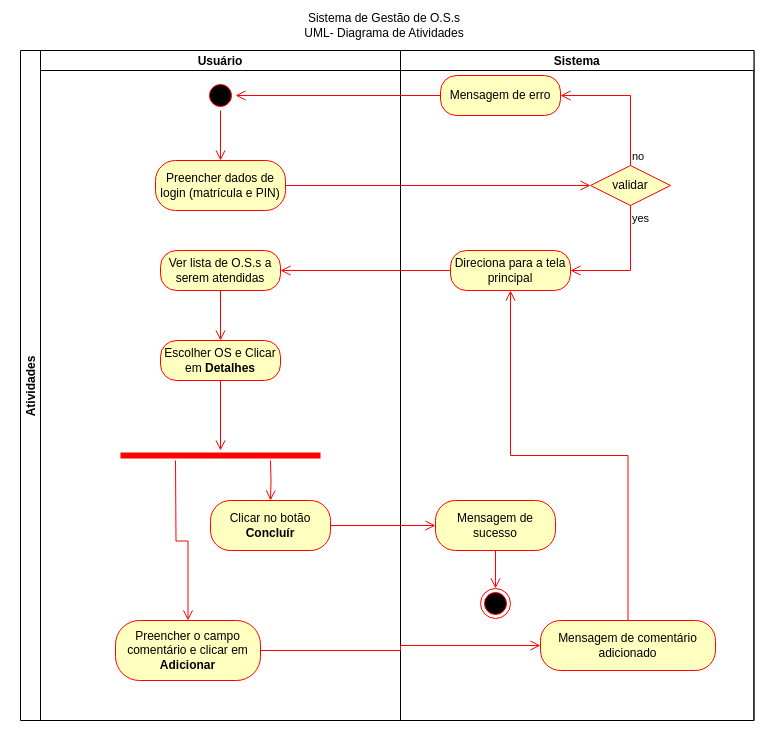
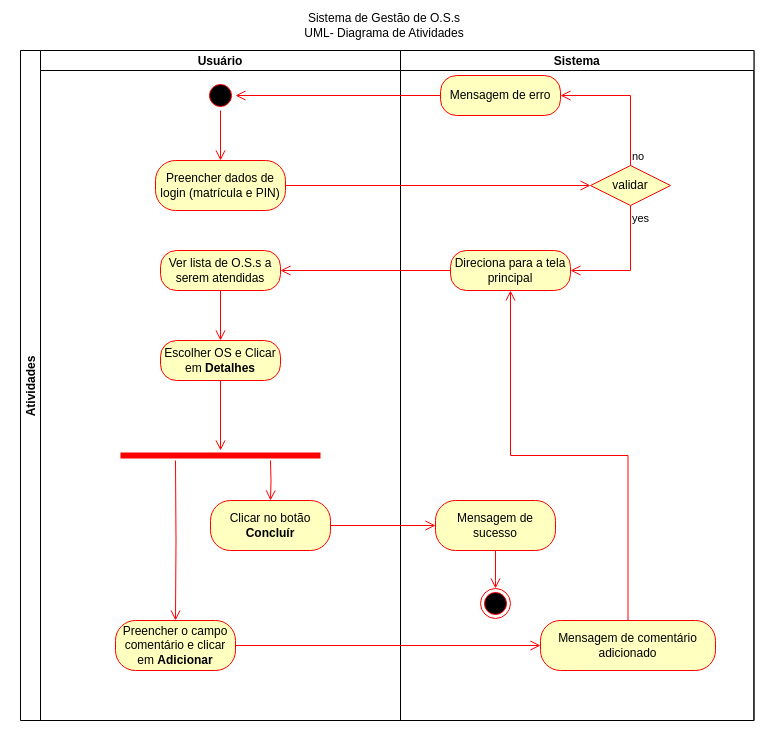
(188, 651) -> (176, 646)
